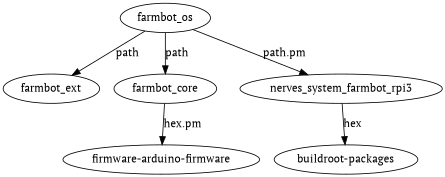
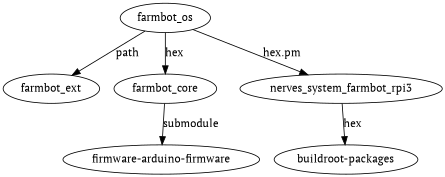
(177, 53) -> (175, 53)
(285, 53) -> (282, 53)
(183, 124) -> (191, 124)
